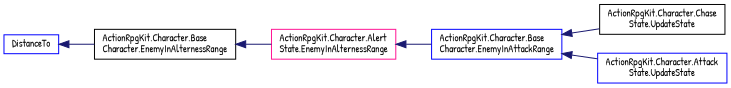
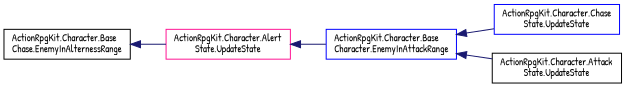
(662, 19) -> (557, 19)
(31, 44) -> none
(165, 44) -> (67, 44)
(334, 44) -> (228, 44)
(662, 68) -> (557, 68)
